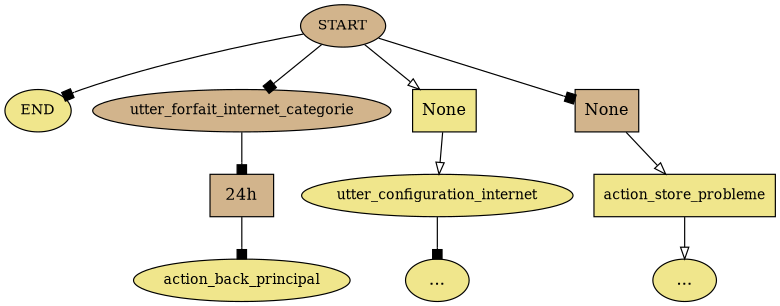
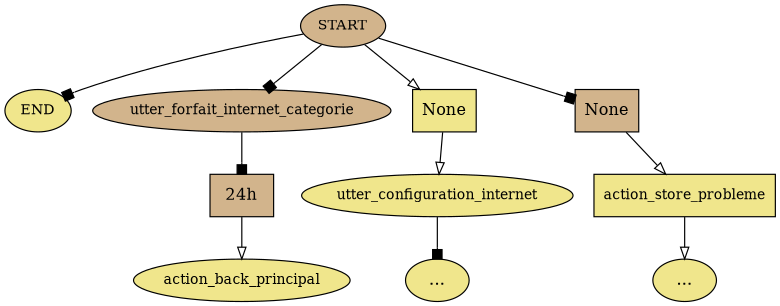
(242, 232) -> (242, 232)
